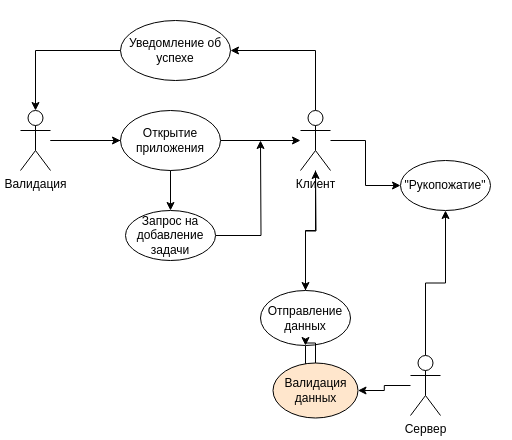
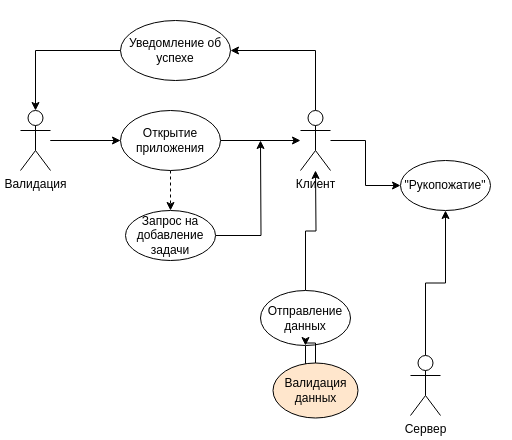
(316, 172) -> none
(171, 186) -> (171, 186)
(385, 386) -> none
